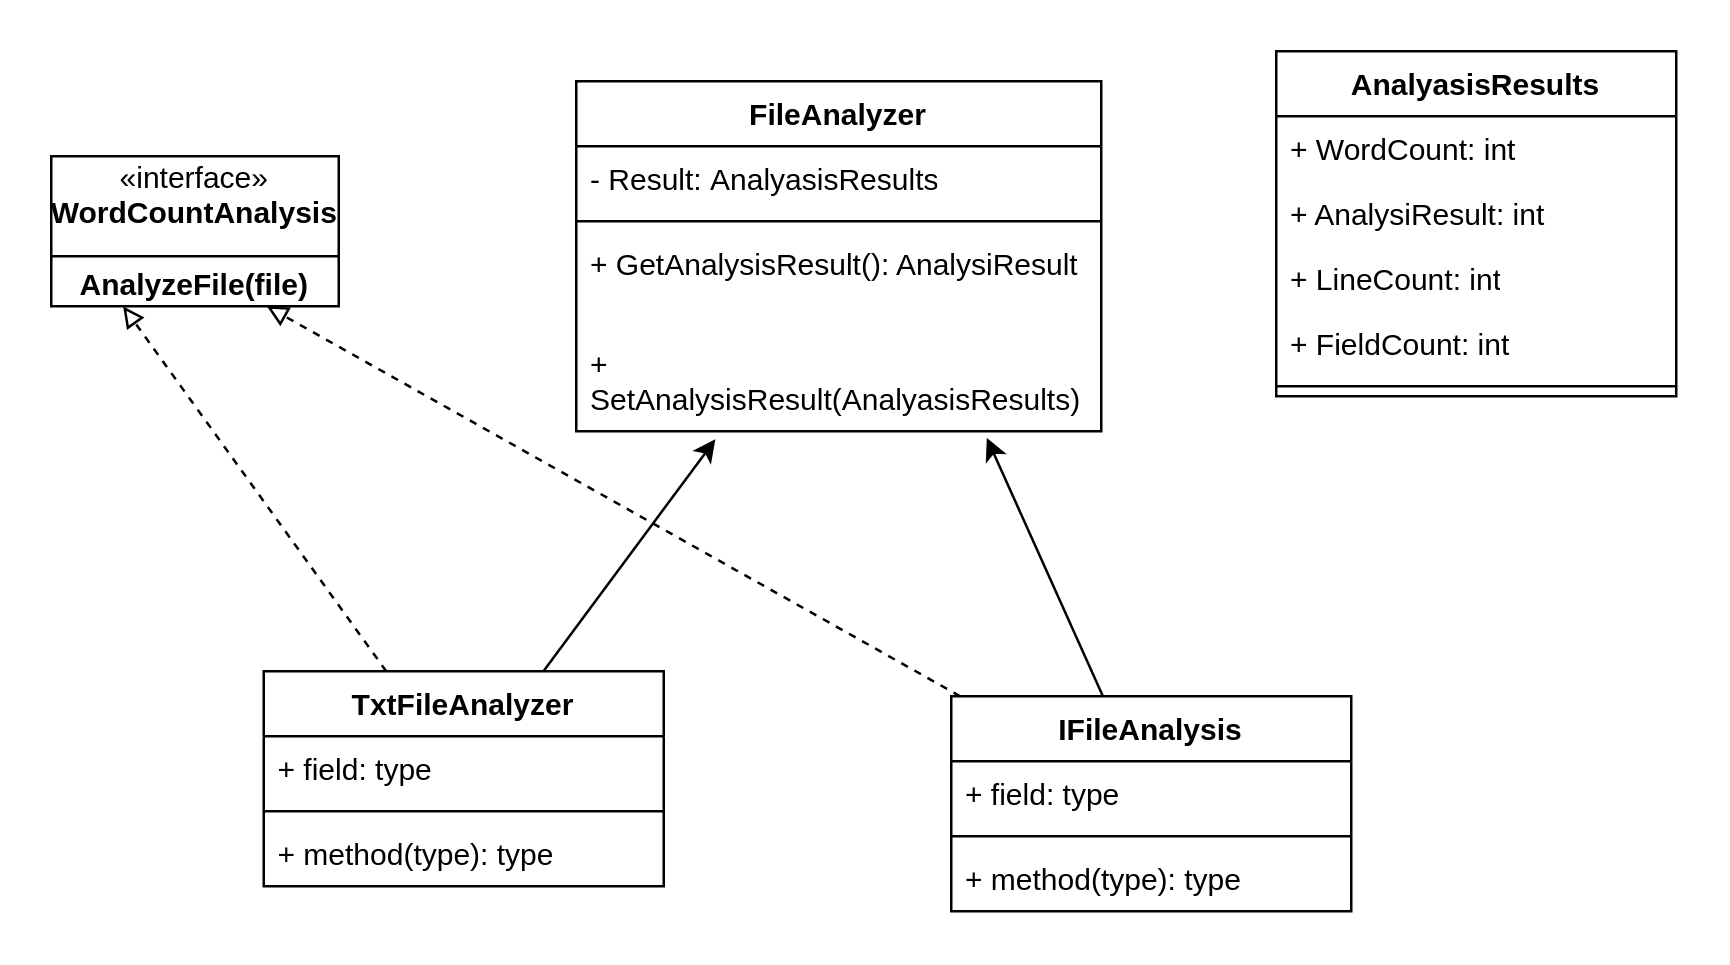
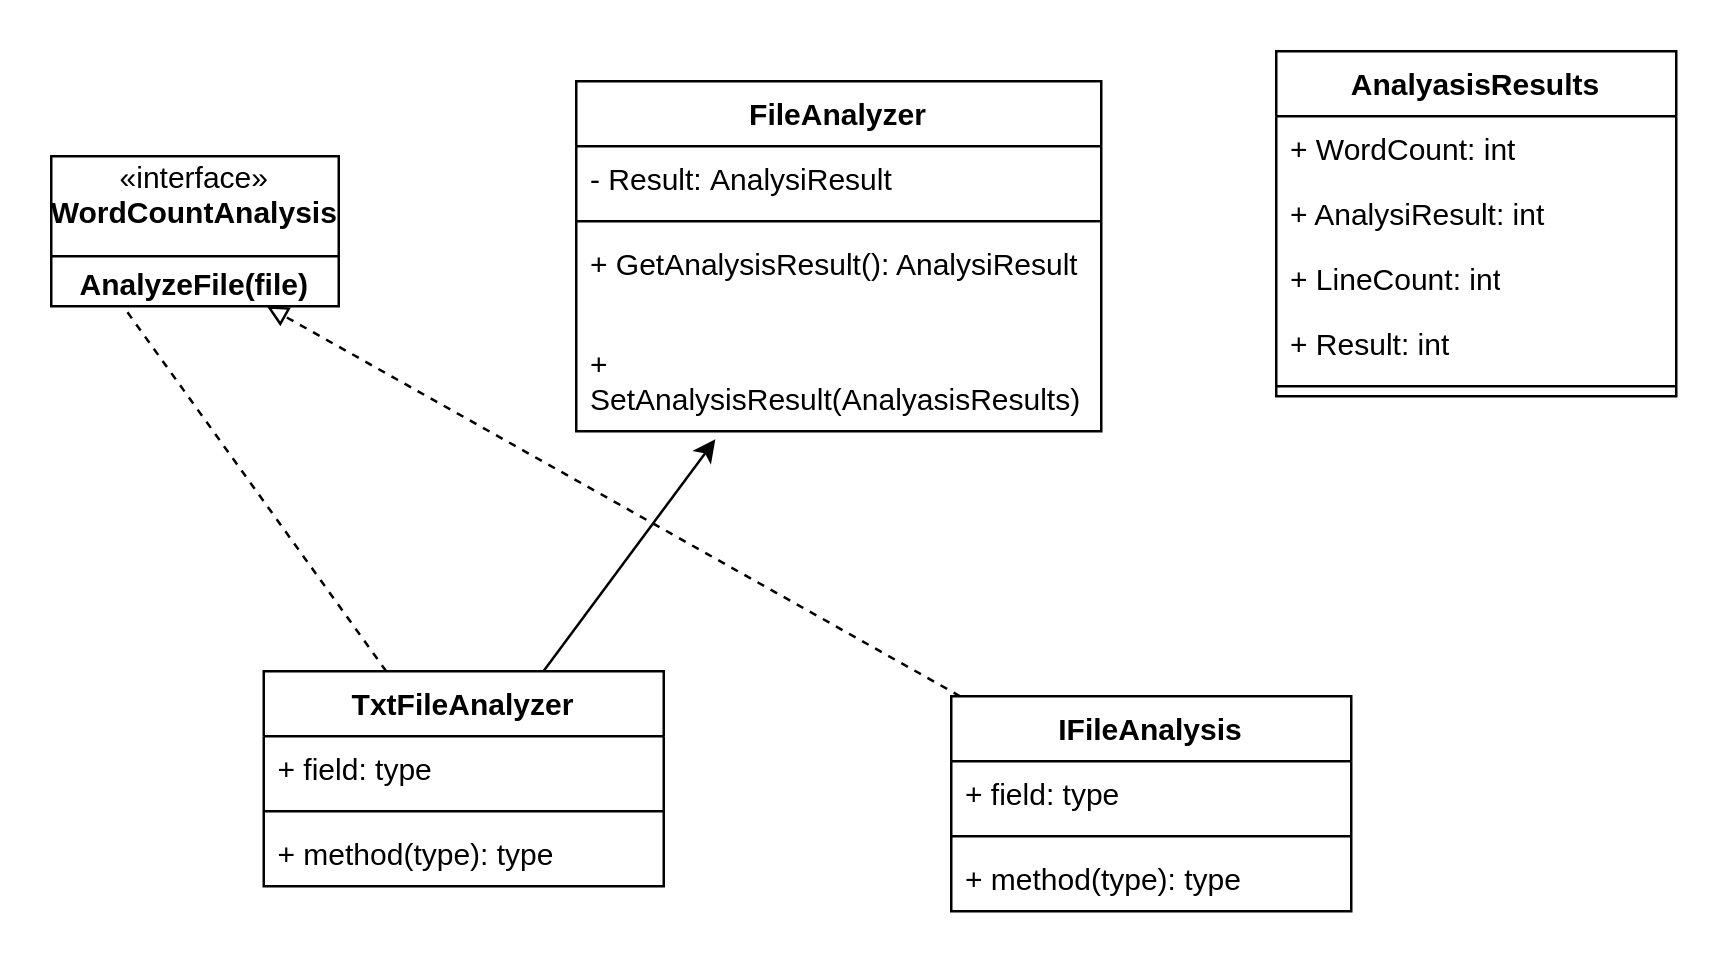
(786, 182) -> (761, 182)
(136, 324) -> (130, 316)
(1411, 347) -> (1381, 347)
(1048, 575) -> none
